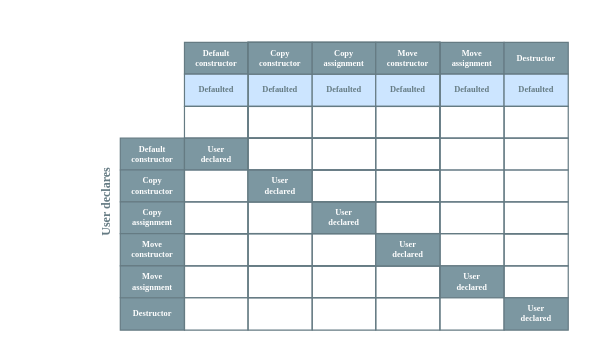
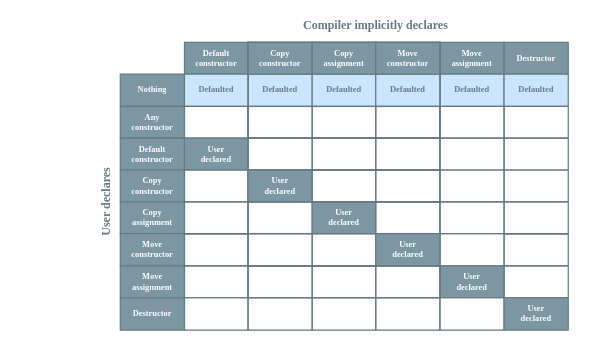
none -> (376, 24)
none -> (152, 90)
none -> (152, 122)
